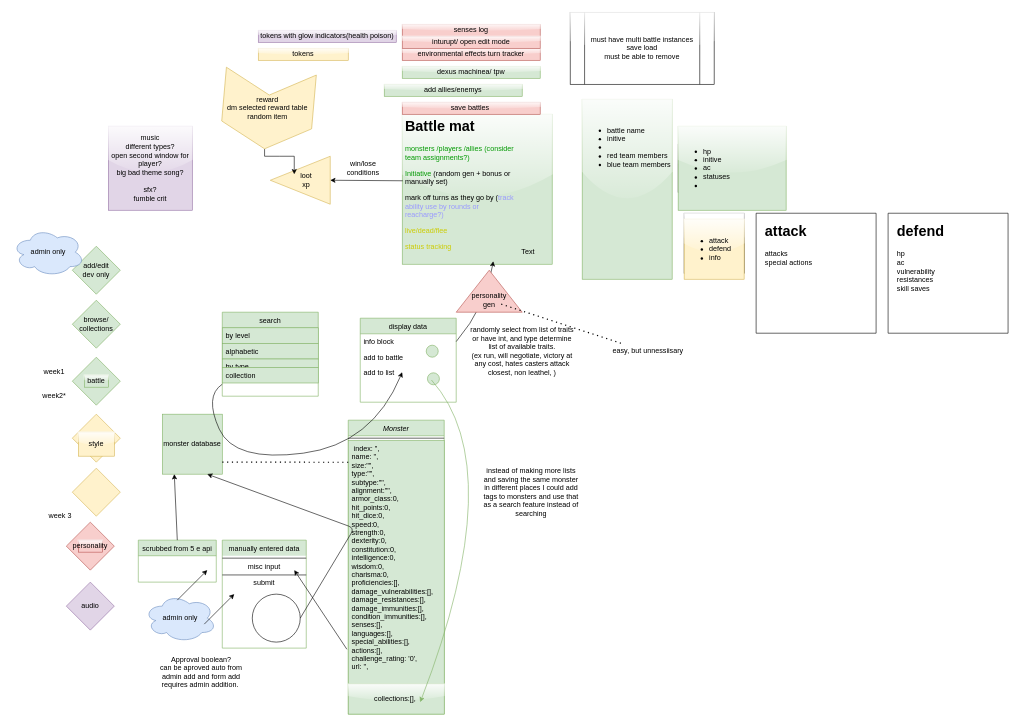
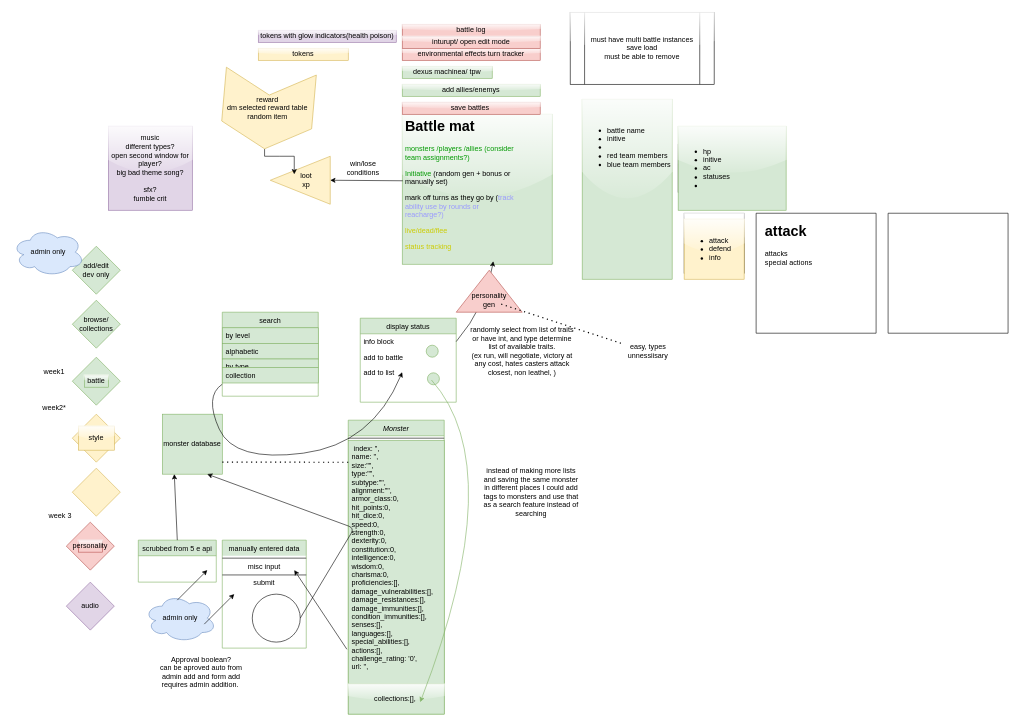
(471, 30) -> (471, 30)
(471, 72) -> (447, 72)
(453, 90) -> (471, 90)
(528, 252) -> none
(951, 255) -> none
(408, 326) -> (408, 326)
(648, 351) -> (648, 351)
(54, 396) -> (54, 408)
(96, 444) -> (96, 438)
